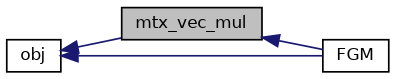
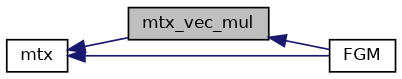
(34, 56) -> (37, 56)
